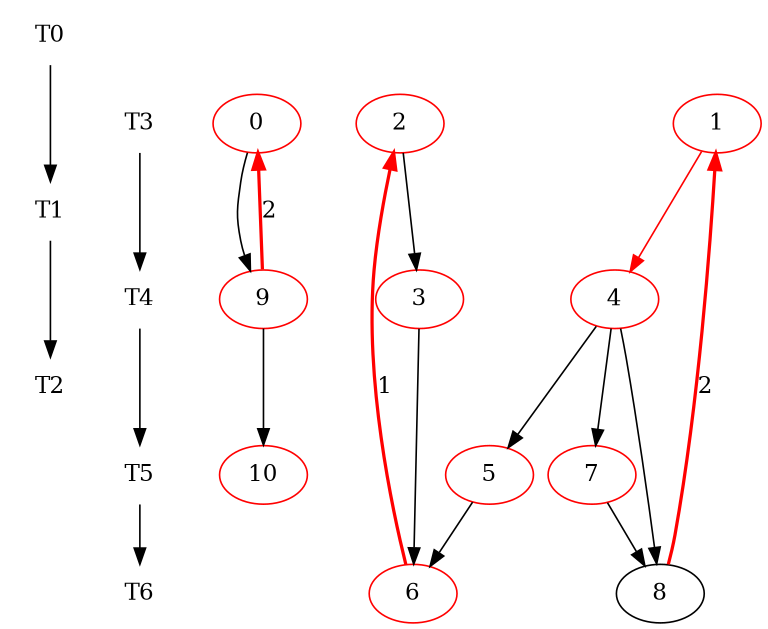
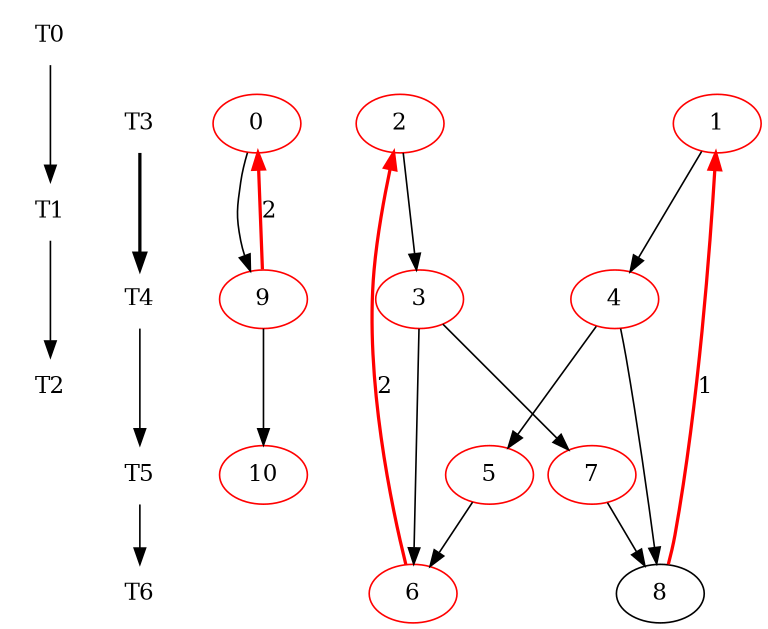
(140, 203) -> (140, 203)
(670, 205) -> (670, 205)
(604, 379) -> (500, 381)
(385, 387) -> (385, 387)
(706, 387) -> (706, 387)
